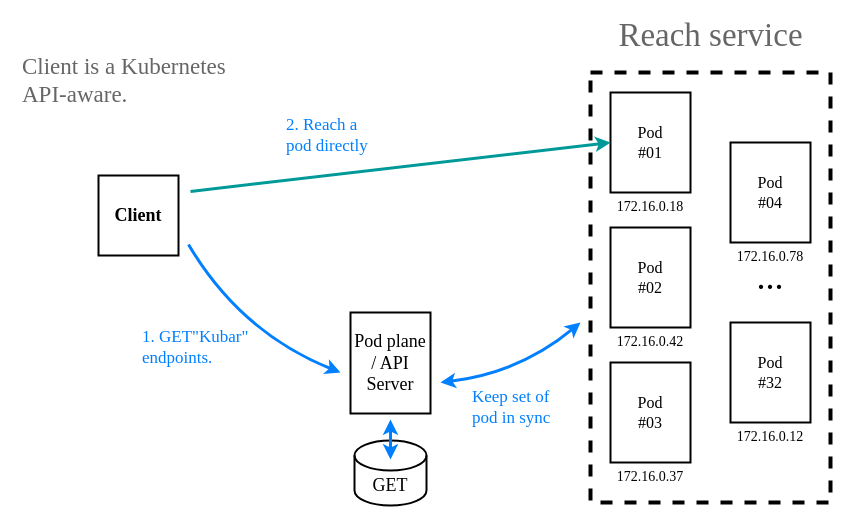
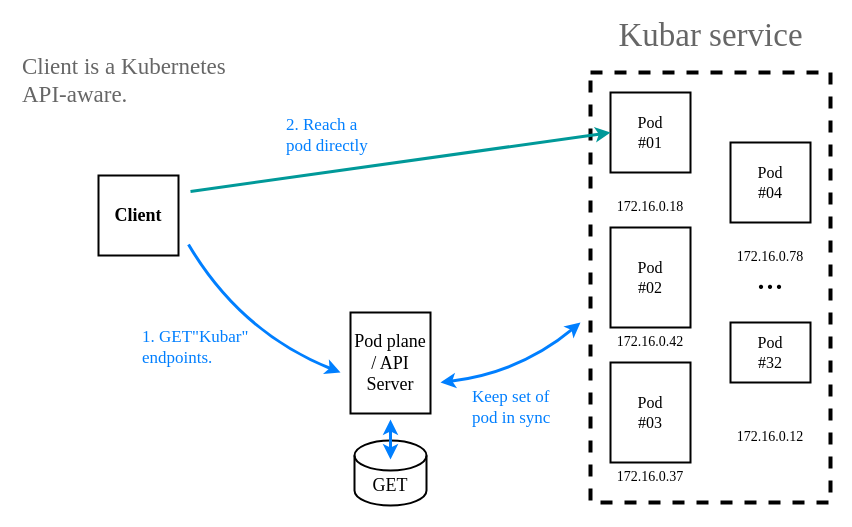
(711, 36) -> (711, 36)
(651, 143) -> (651, 133)
(771, 193) -> (771, 183)
(771, 373) -> (771, 353)
